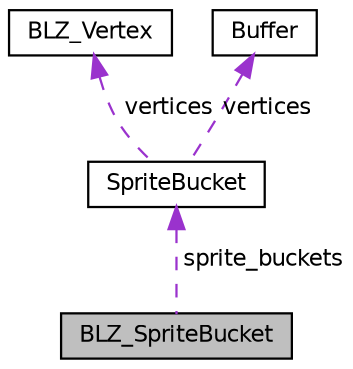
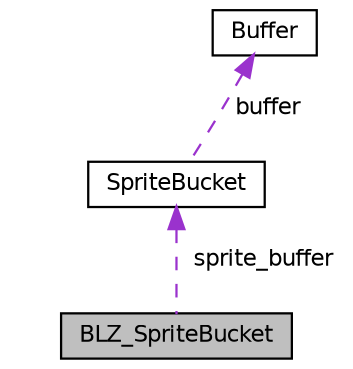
(90, 33) -> none
(265, 109) -> (265, 109)
(260, 260) -> (260, 260)
